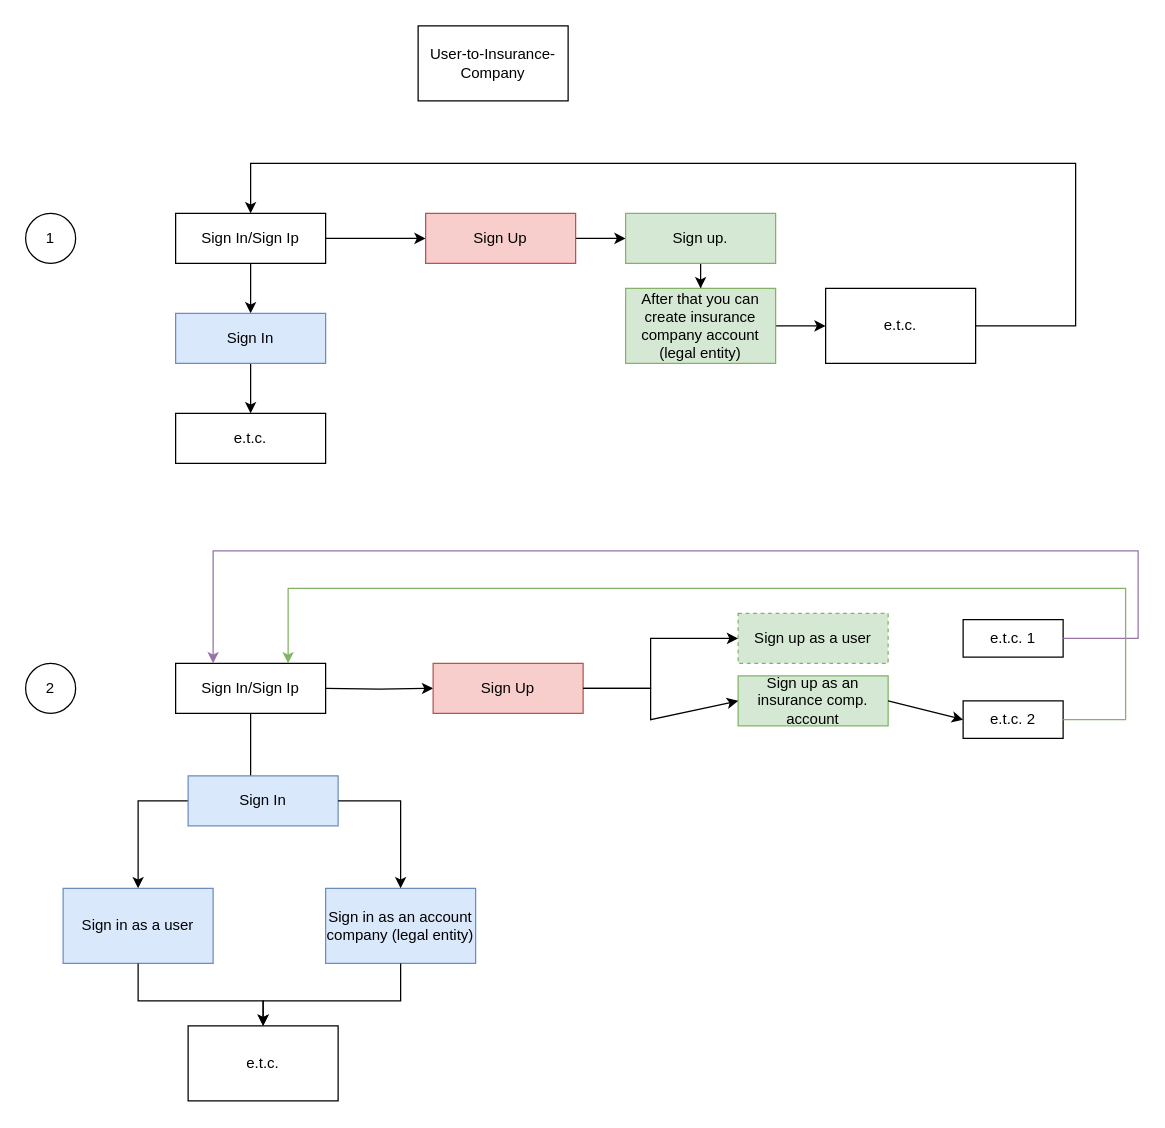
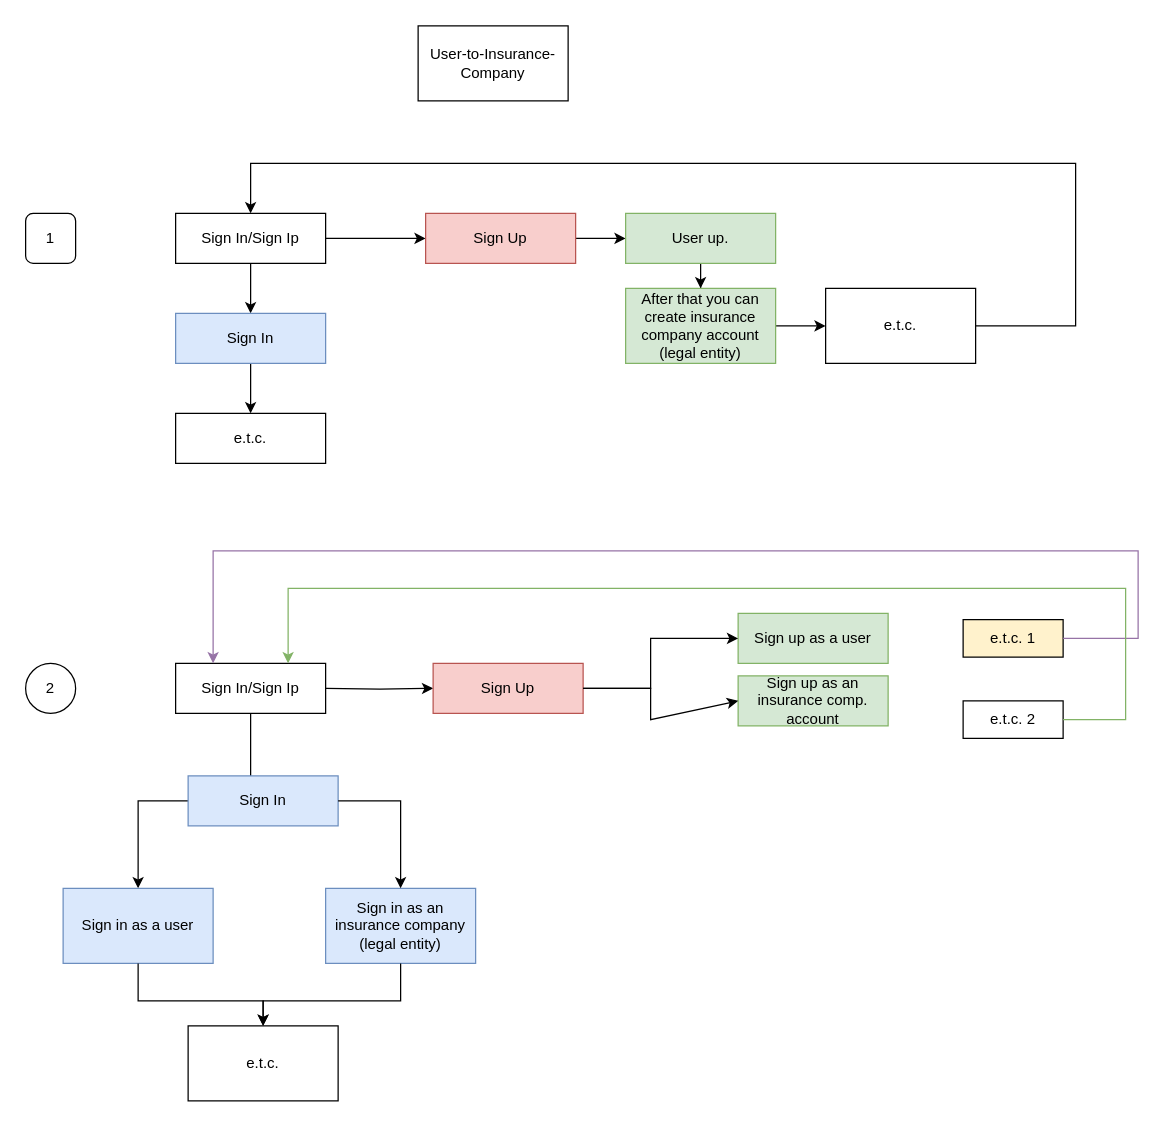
(51, 238) -> (51, 238)
(701, 238) -> (701, 238)
(813, 638) -> (813, 638)
(1013, 638) -> (1013, 638)
(921, 709) -> none
(401, 926) -> (401, 926)
